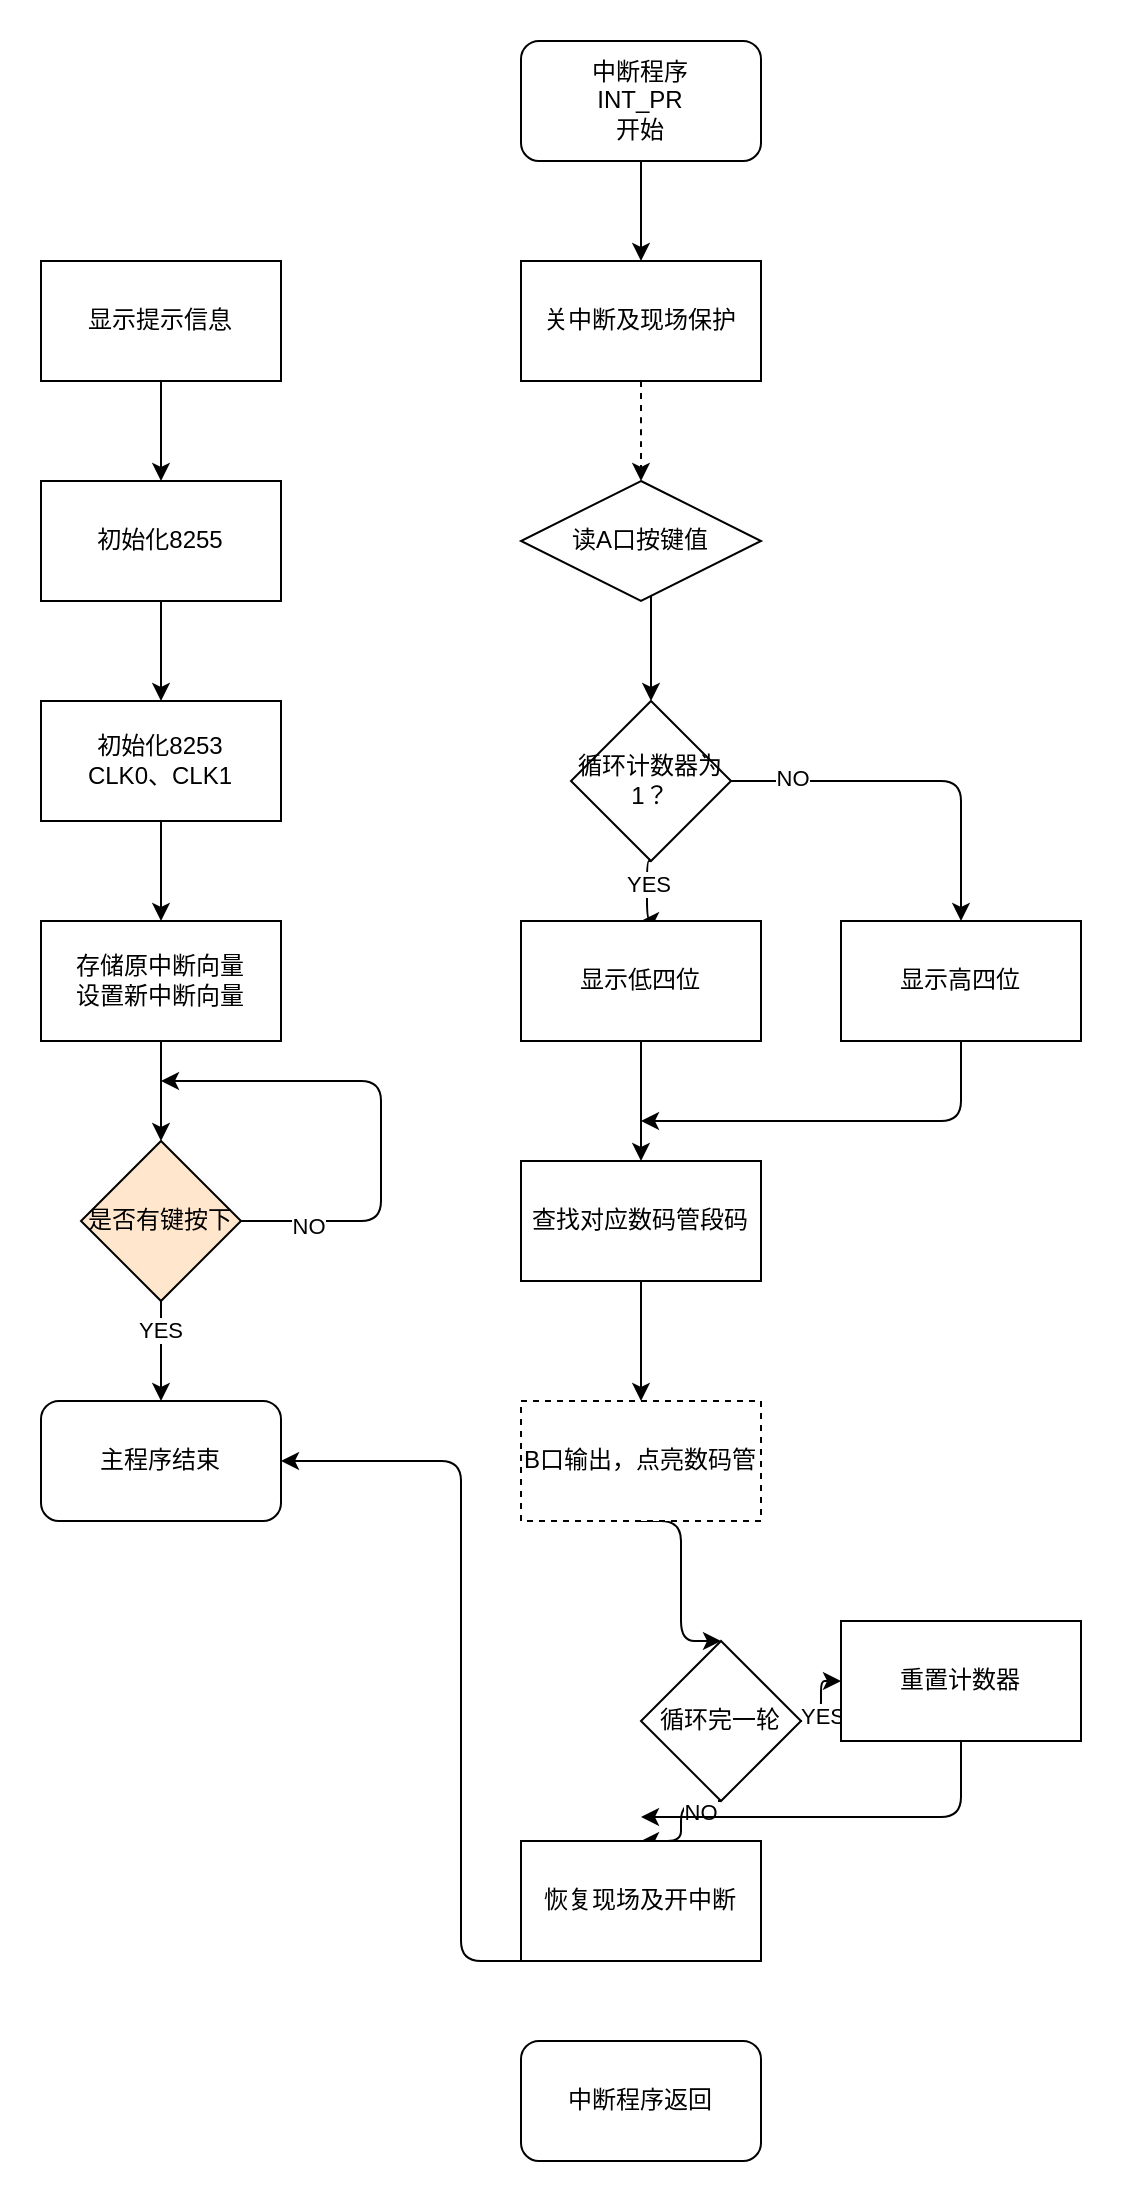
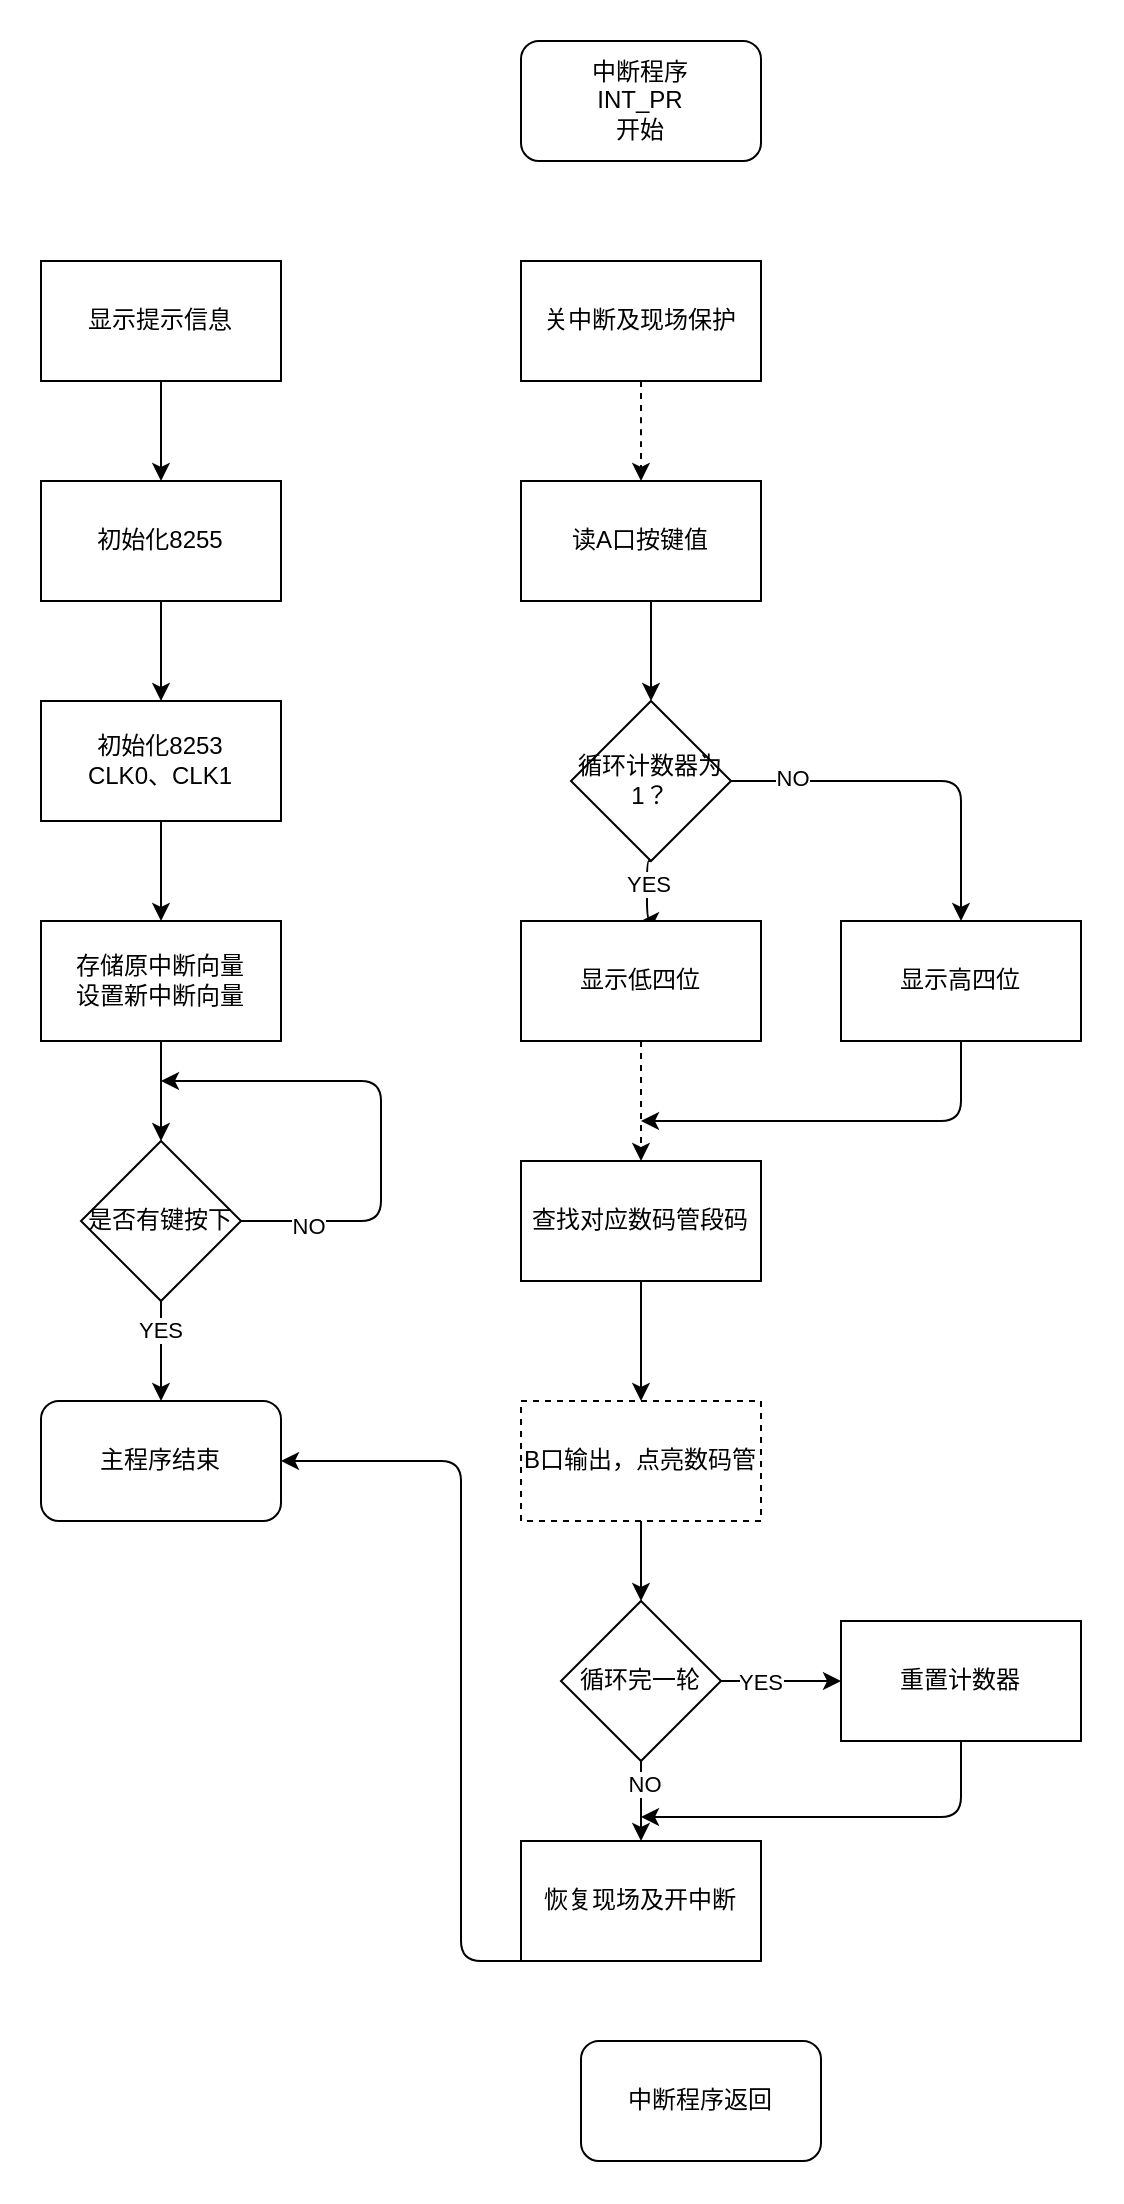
(641, 203) -> none
(641, 541) -> (641, 541)
(641, 1096) -> (641, 1096)
(161, 1221) -> (161, 1221)
(721, 1721) -> (641, 1681)
(641, 2101) -> (701, 2101)
